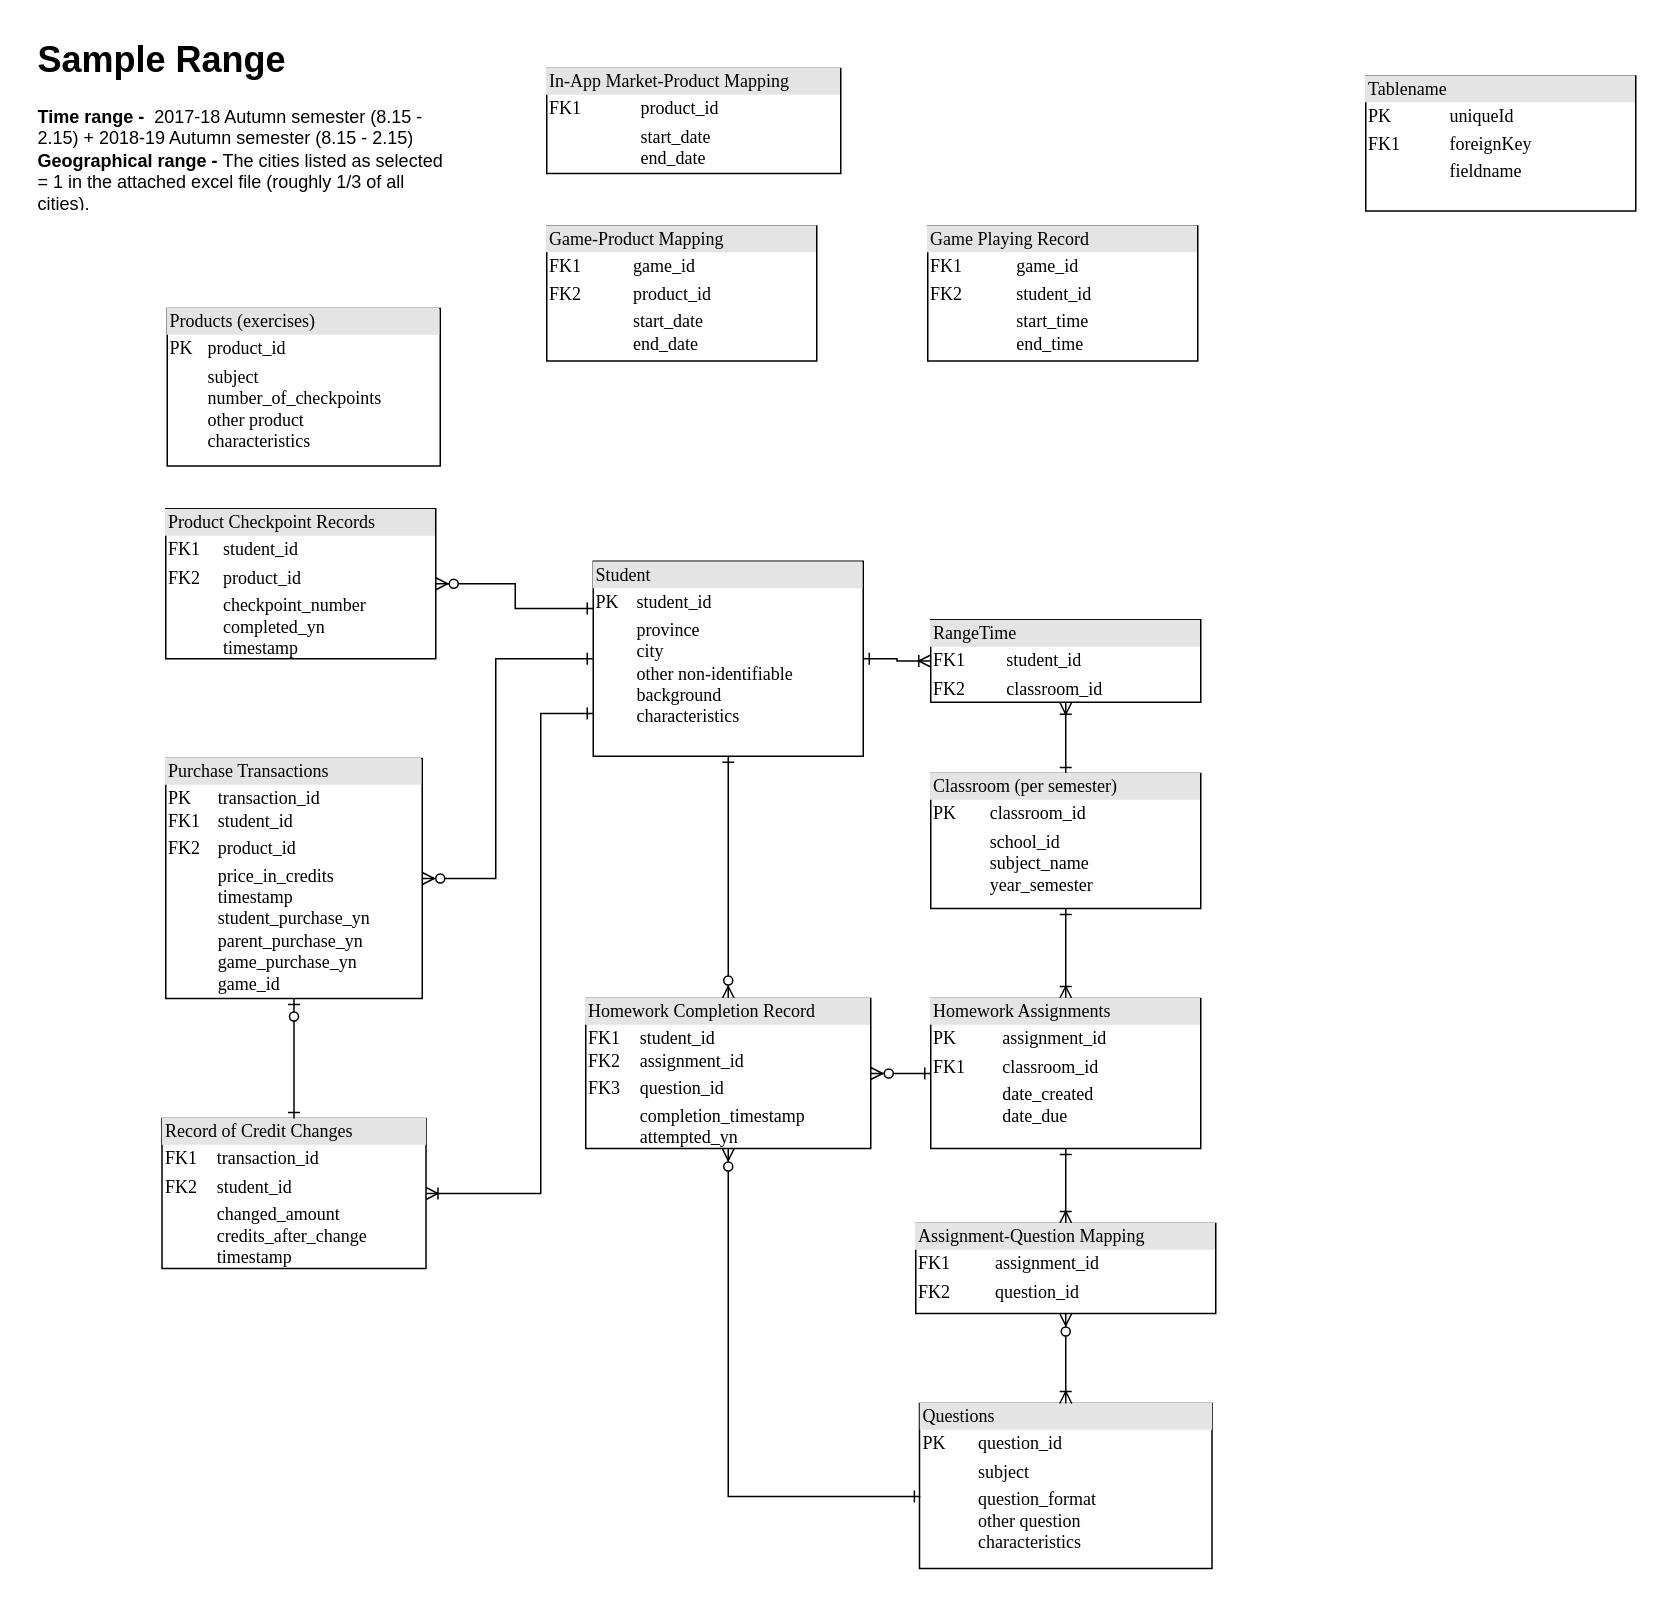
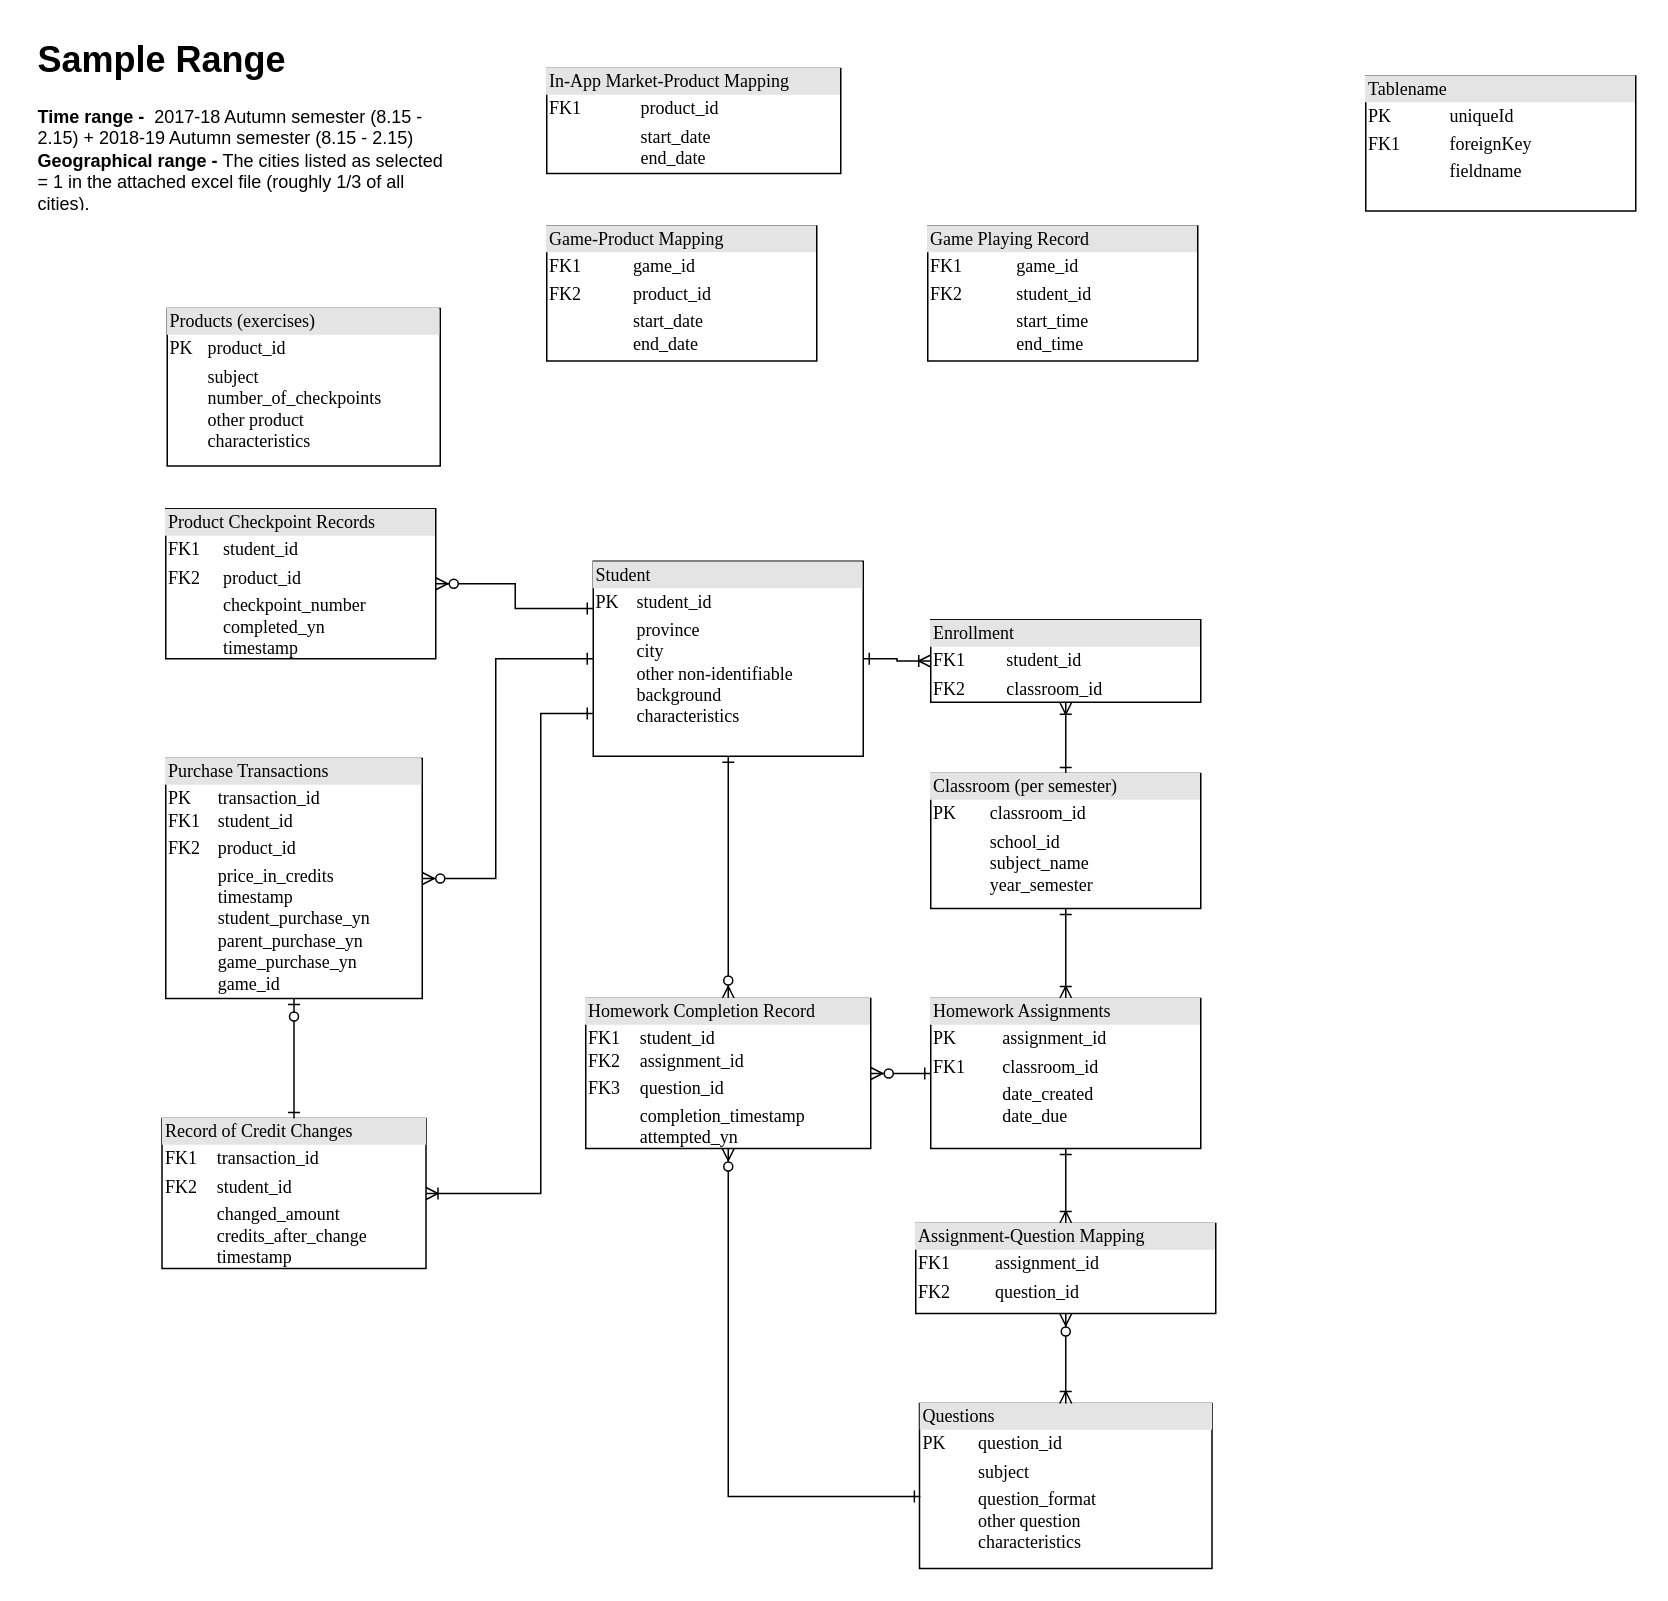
(1002, 653) -> (1002, 653)
